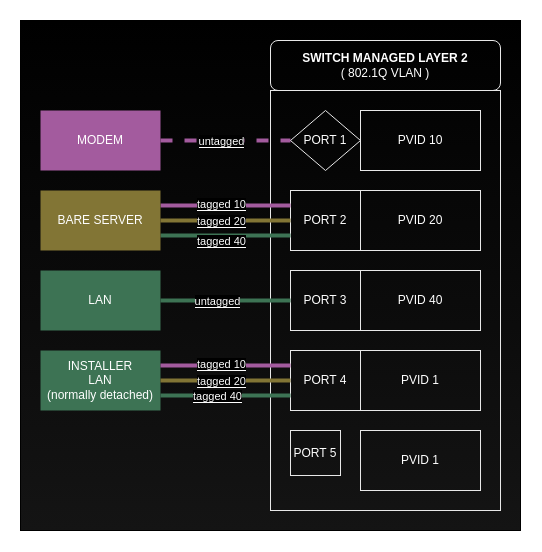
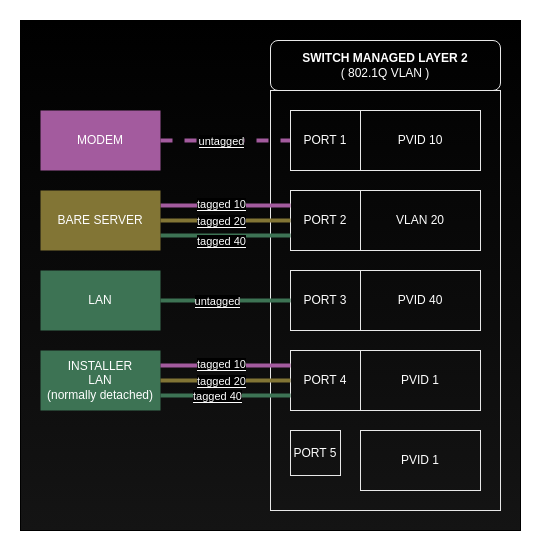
(326, 141) -> (326, 141)
(421, 221) -> (421, 221)
